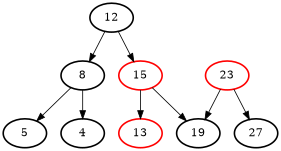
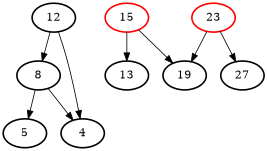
(124, 43) -> (70, 71)
(140, 133) -> (127, 75)
